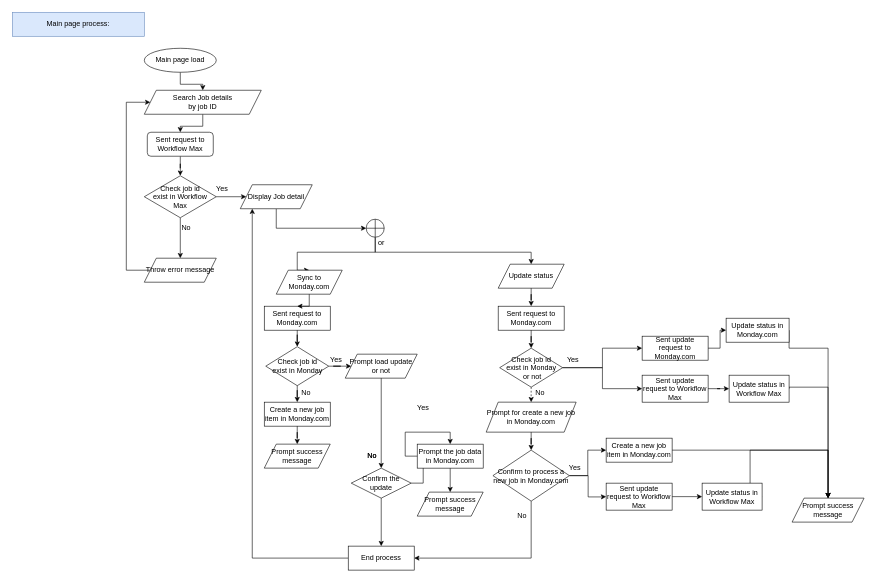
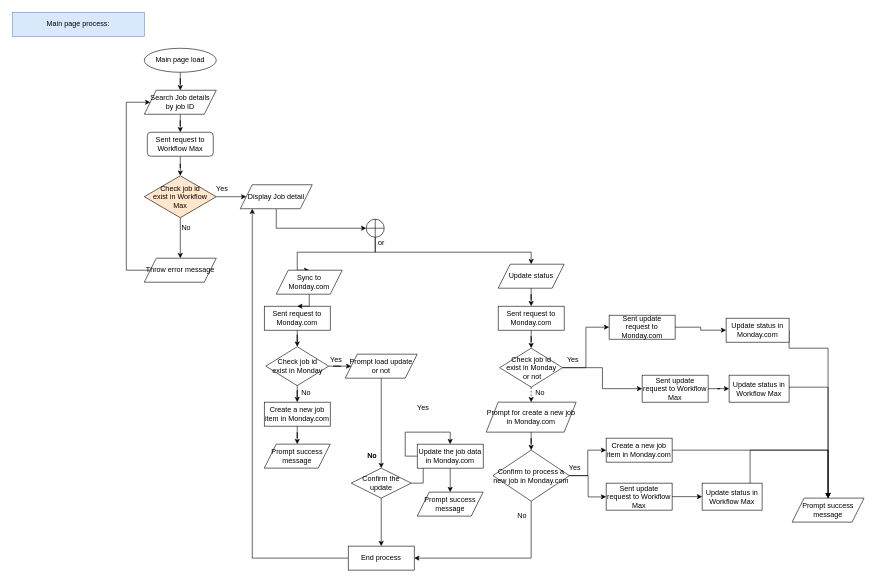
(203, 102) -> (180, 102)
(180, 197) -> (180, 197)
(675, 348) -> (642, 327)
(450, 456) -> (450, 456)
